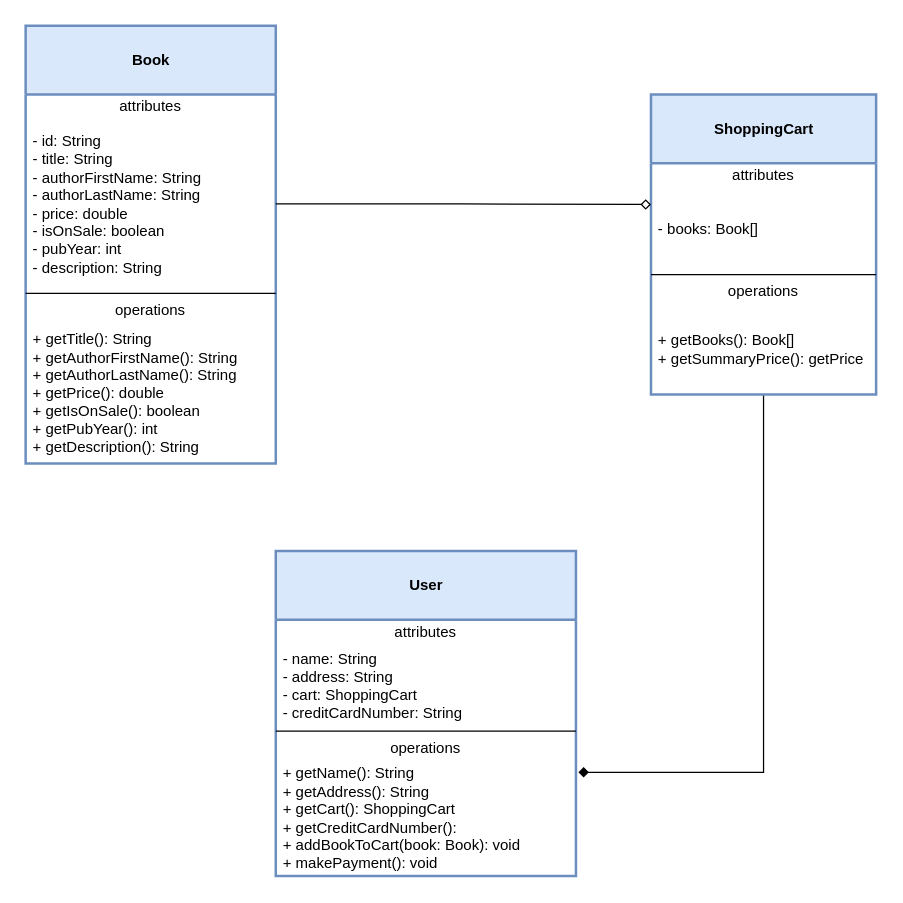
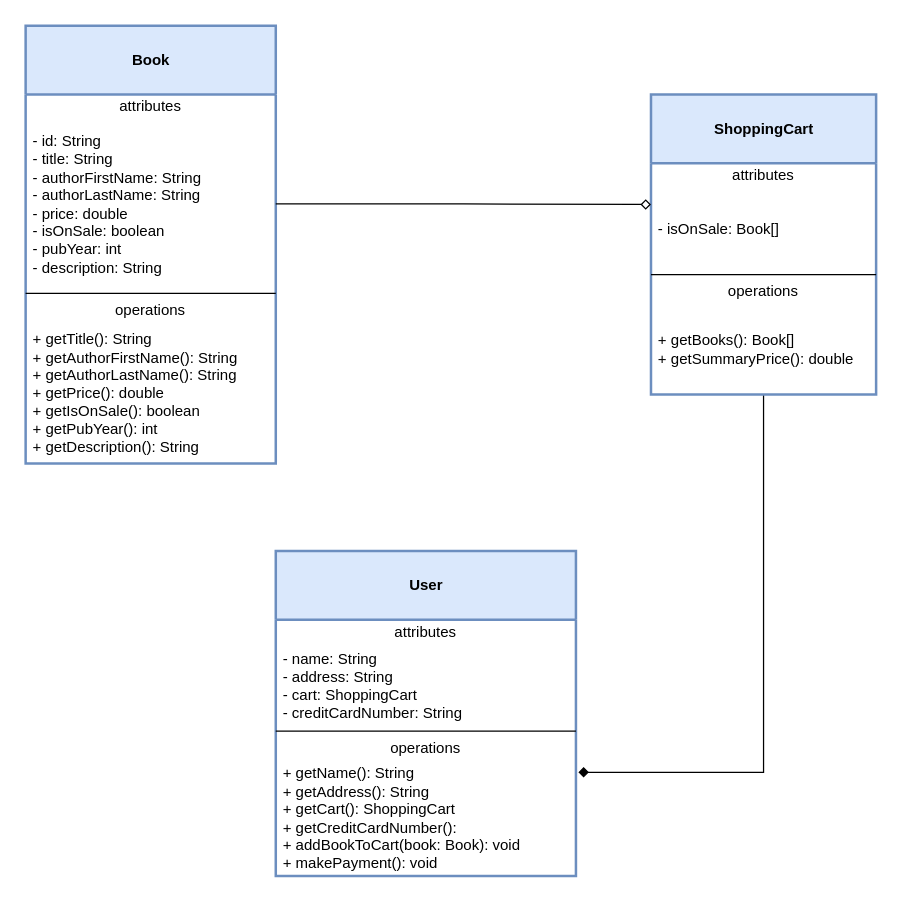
(715, 229) -> (724, 229)
(770, 349) -> (762, 349)
